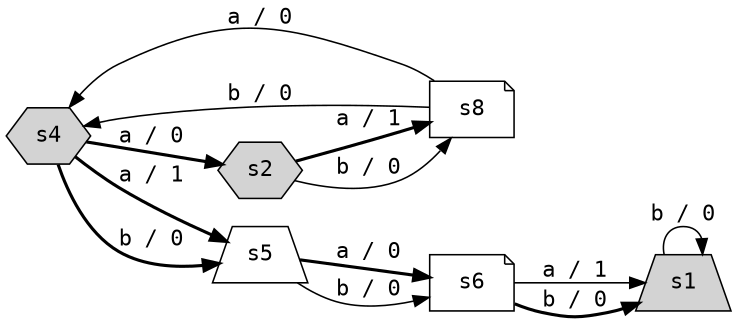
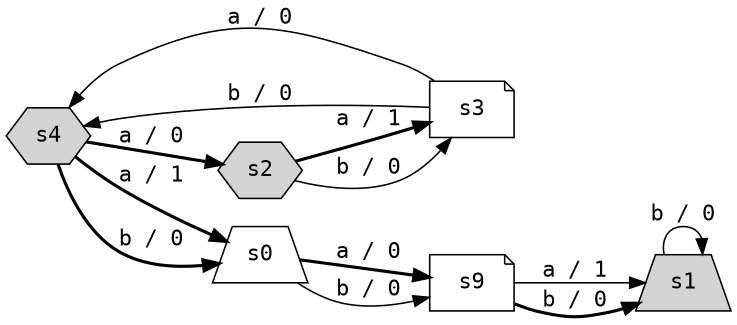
(472, 109) -> (472, 109)
(260, 255) -> (260, 255)
(472, 283) -> (472, 283)
